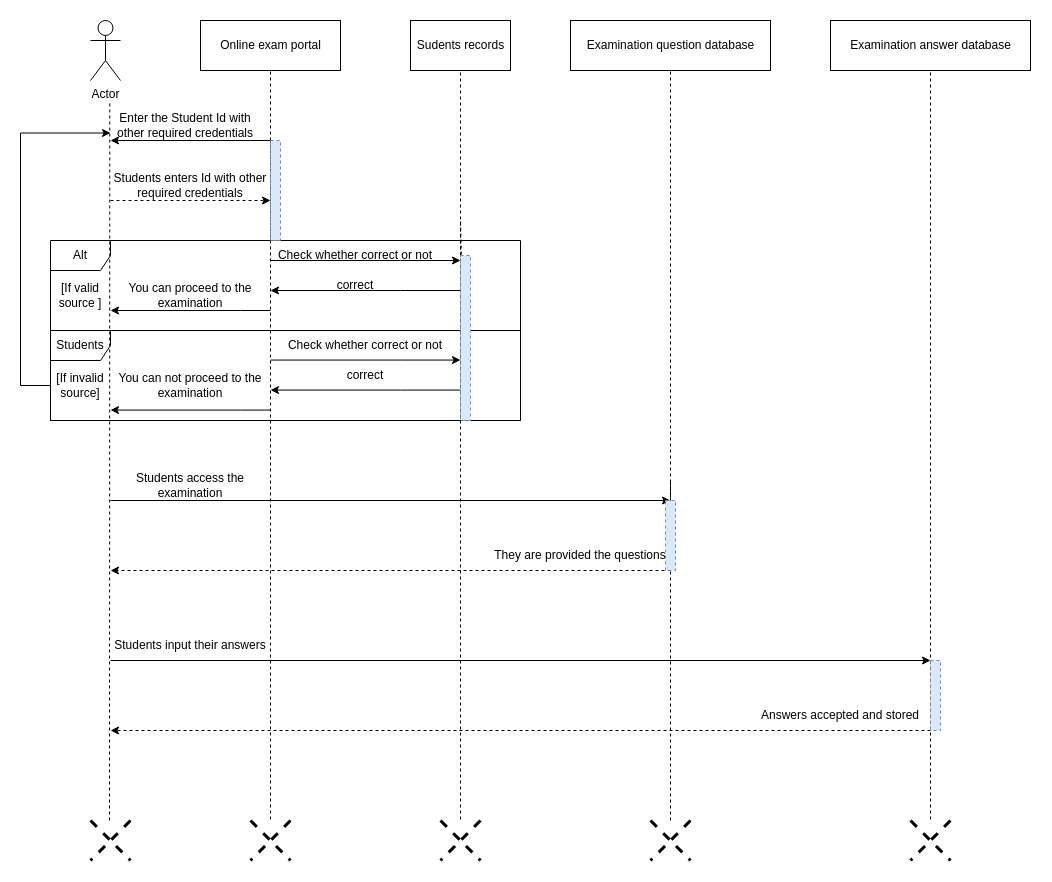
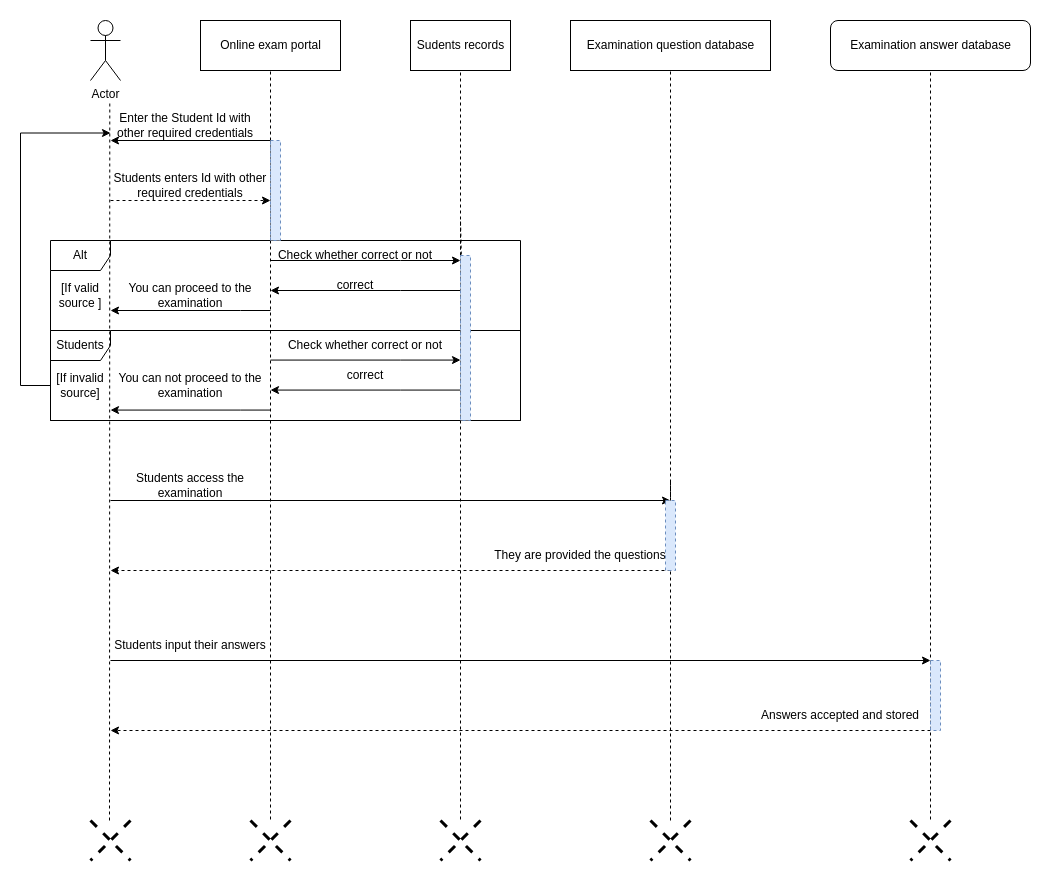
(931, 46) -> (931, 46)
